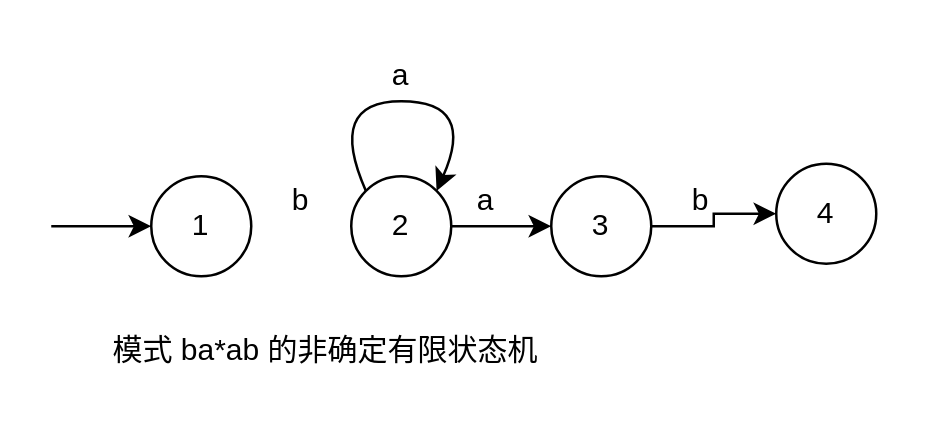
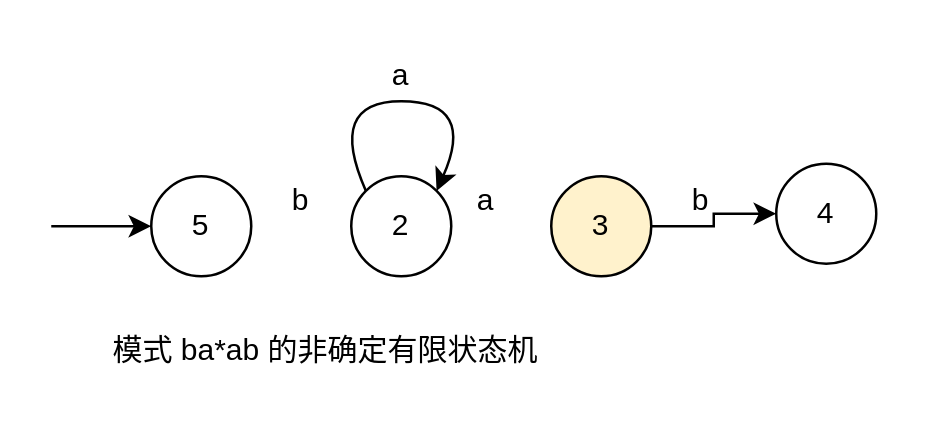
(201, 226) -> (201, 226)
(493, 226) -> none
(601, 226) -> (601, 226)
